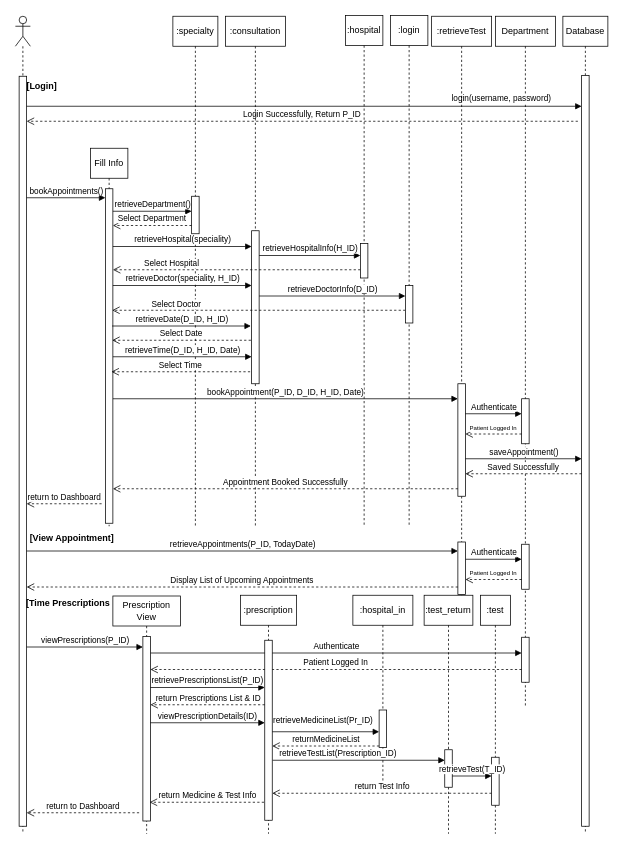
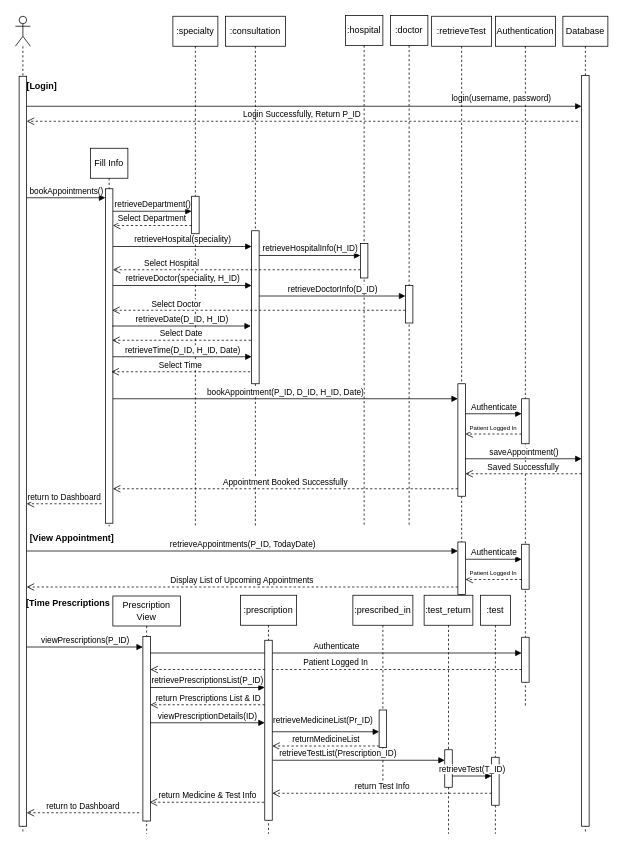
(409, 30) -> (409, 30)
(525, 31) -> (525, 31)
(383, 610) -> (383, 610)
